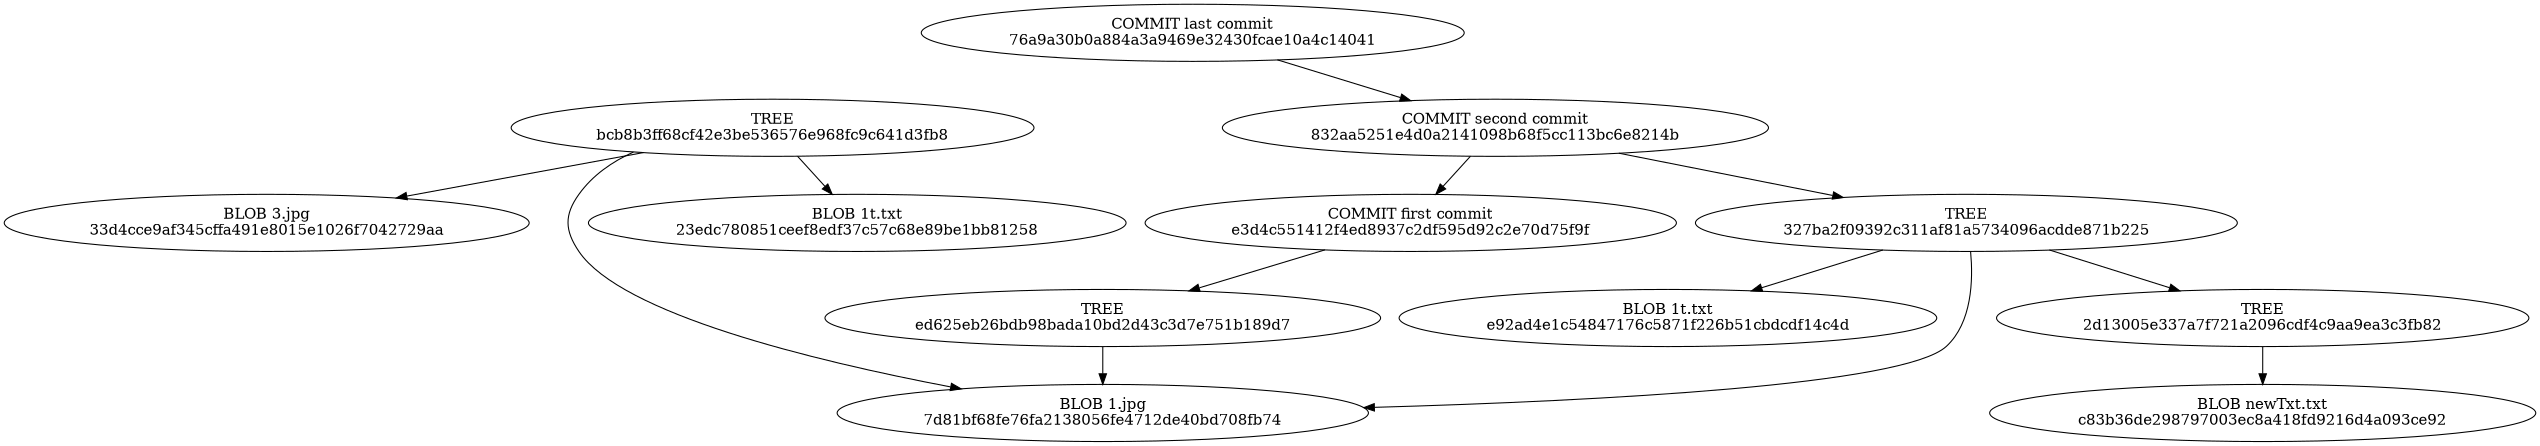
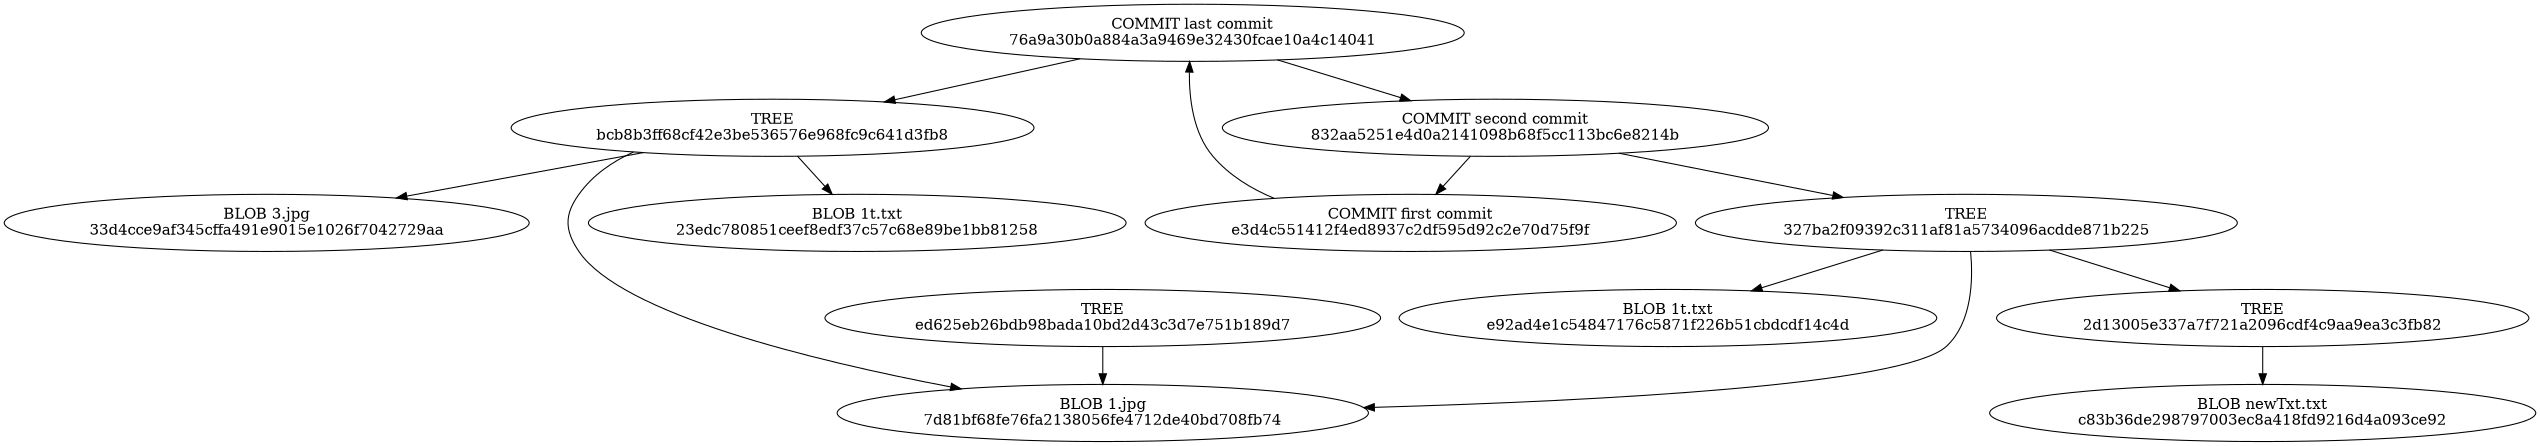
none -> (987, 79)
(267, 223) -> (267, 223)
(1262, 269) -> (1209, 151)
